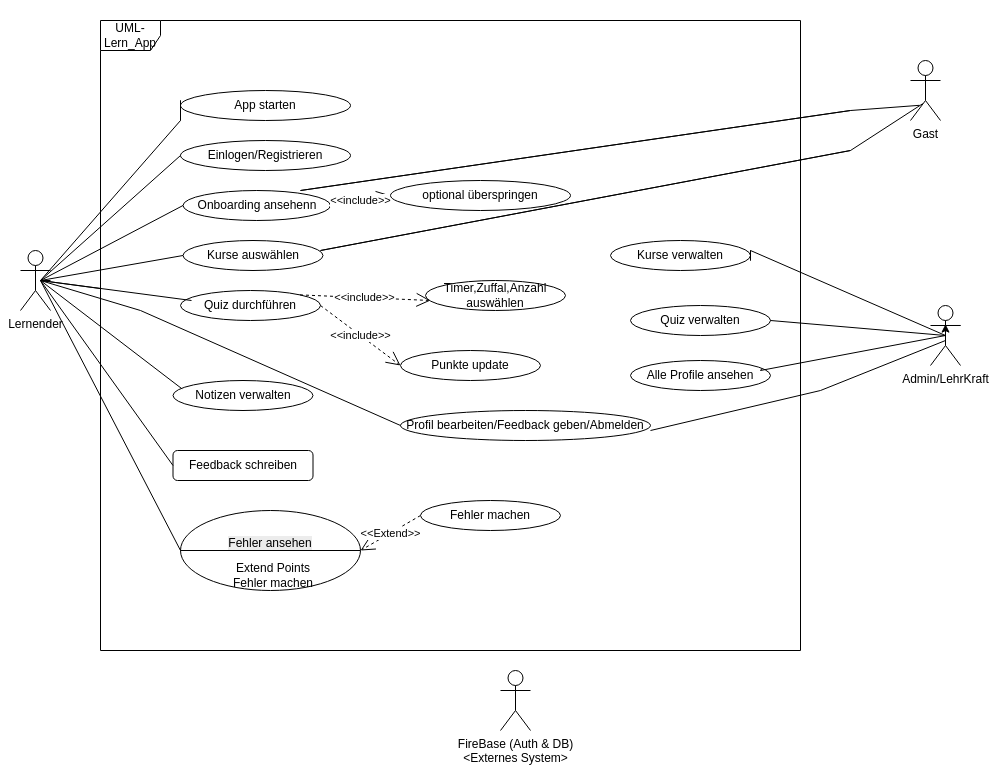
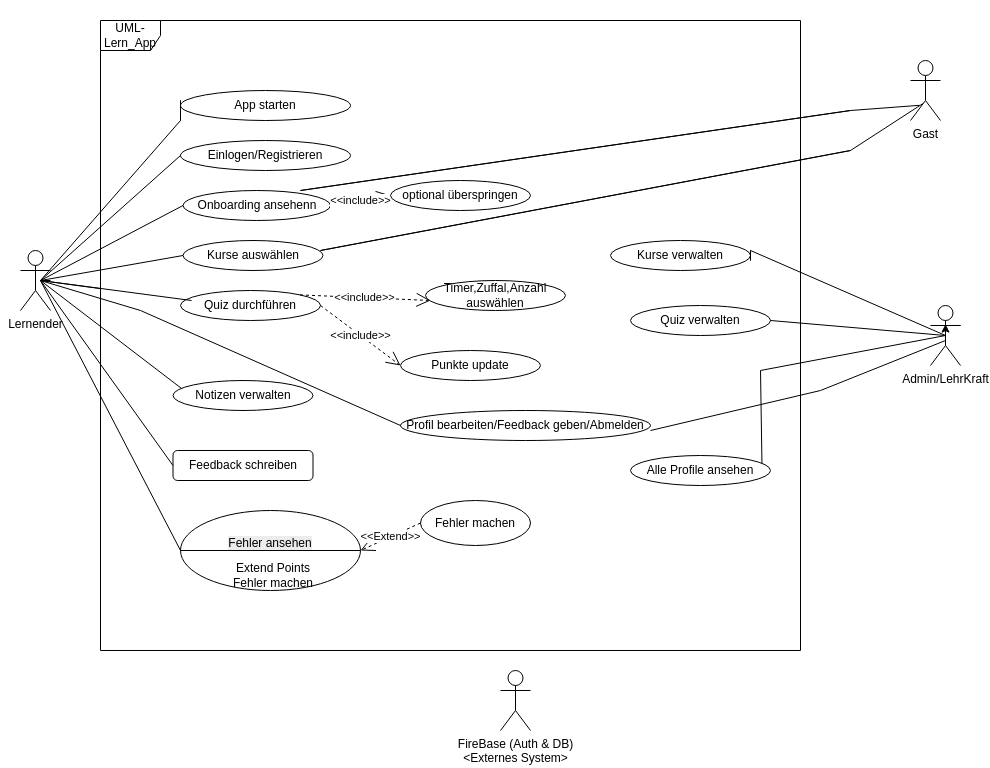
(481, 196) -> (461, 196)
(701, 376) -> (701, 471)
(491, 516) -> (476, 523)
